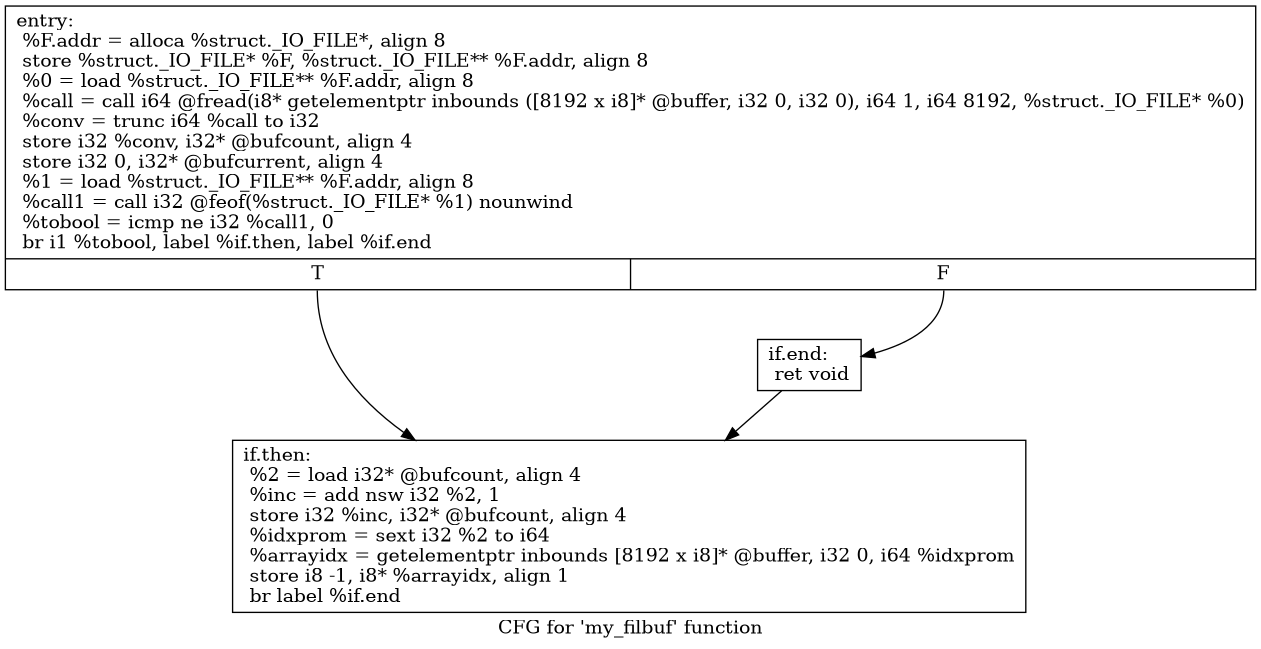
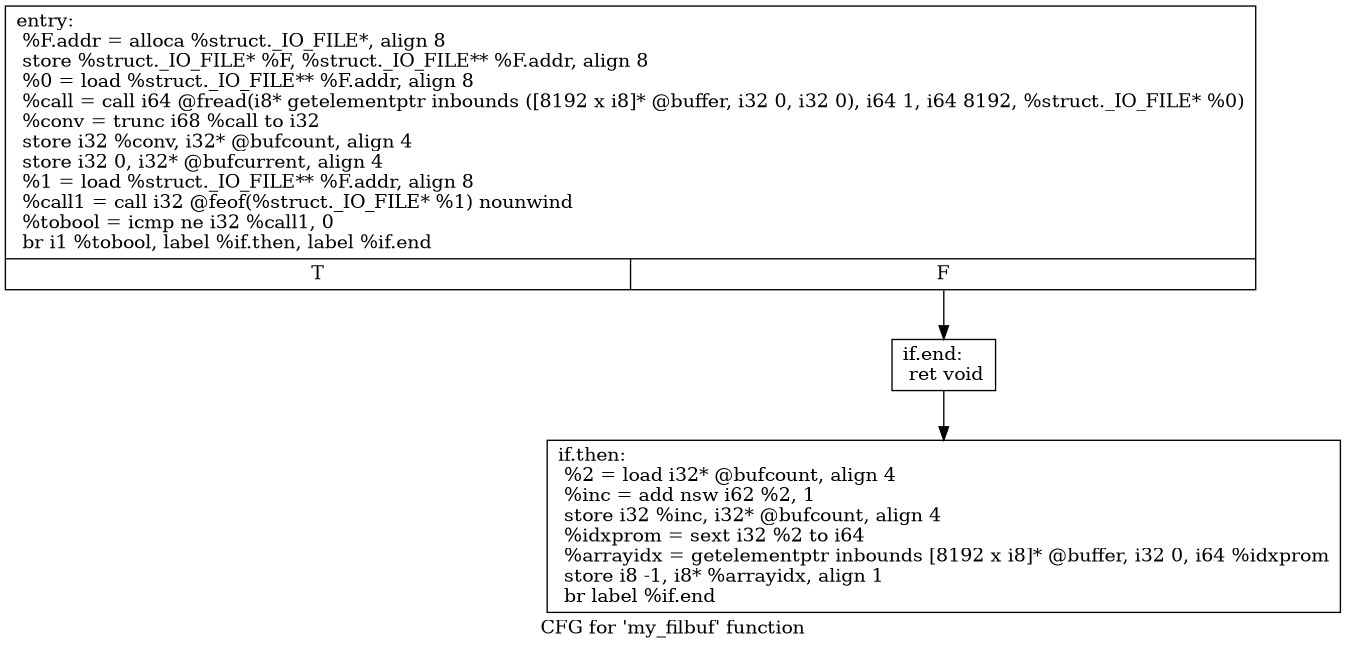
(168, 122) -> (168, 122)
(343, 372) -> none
(372, 495) -> (687, 495)
